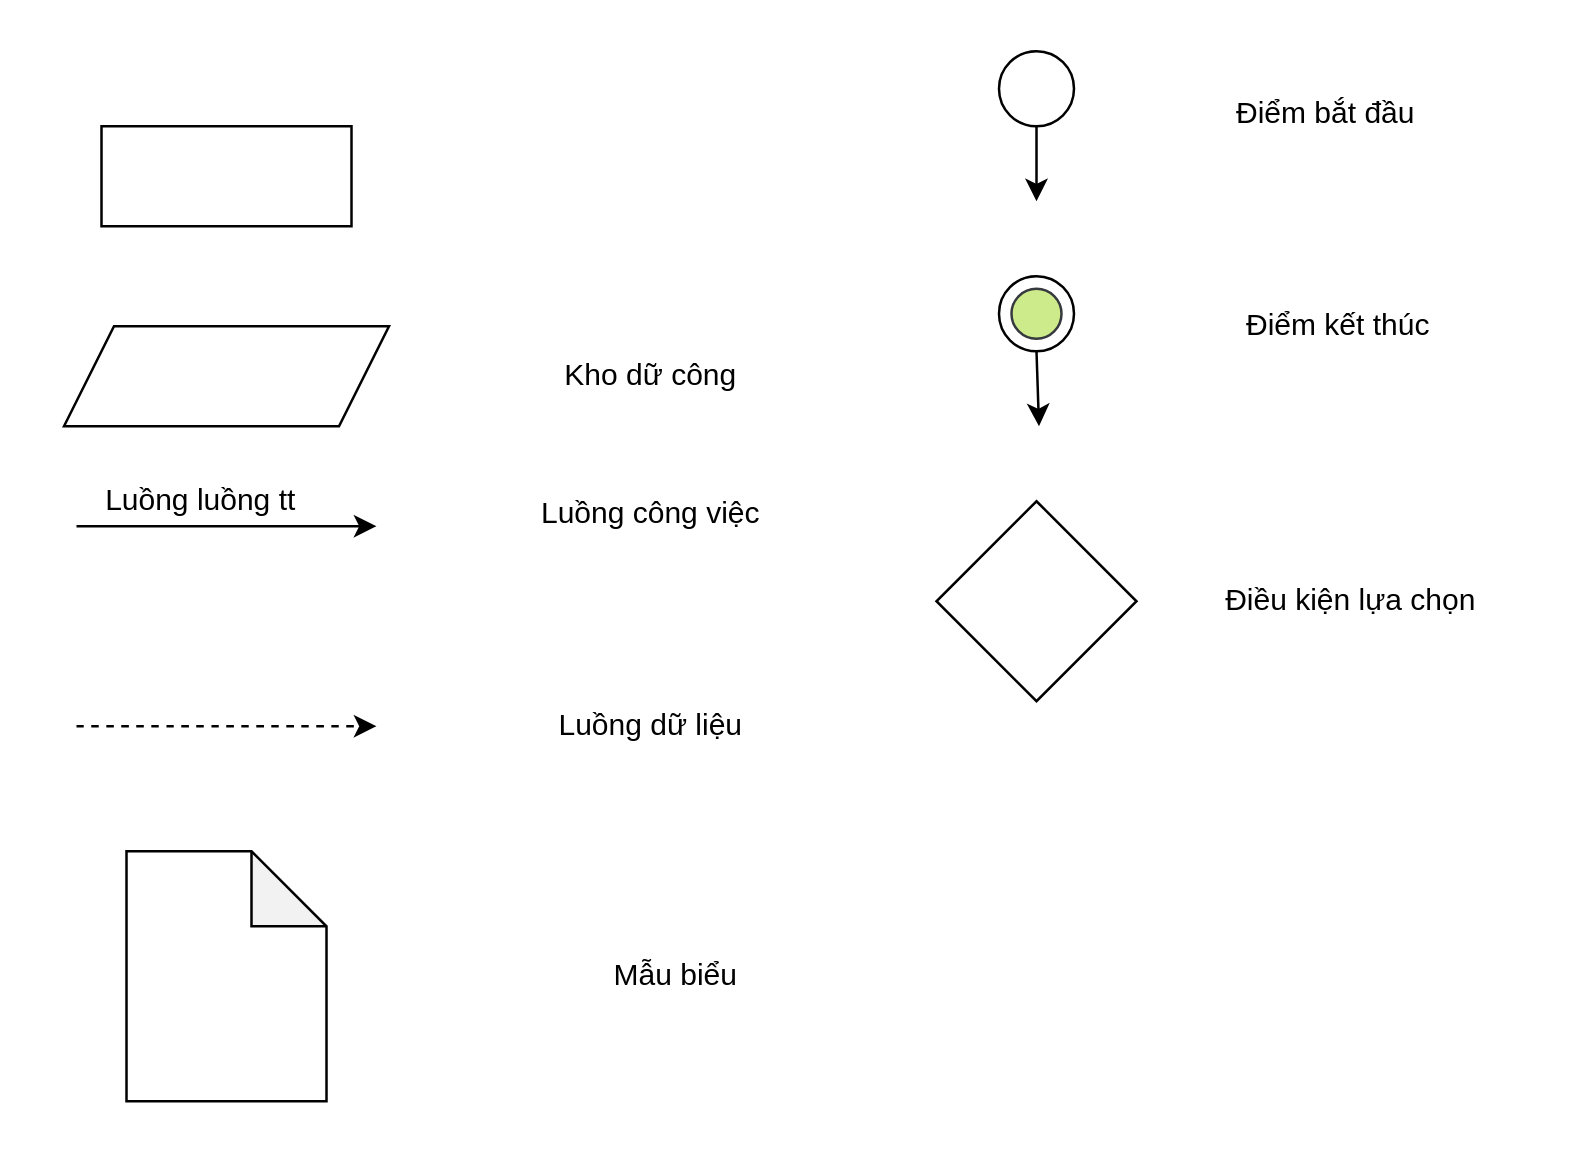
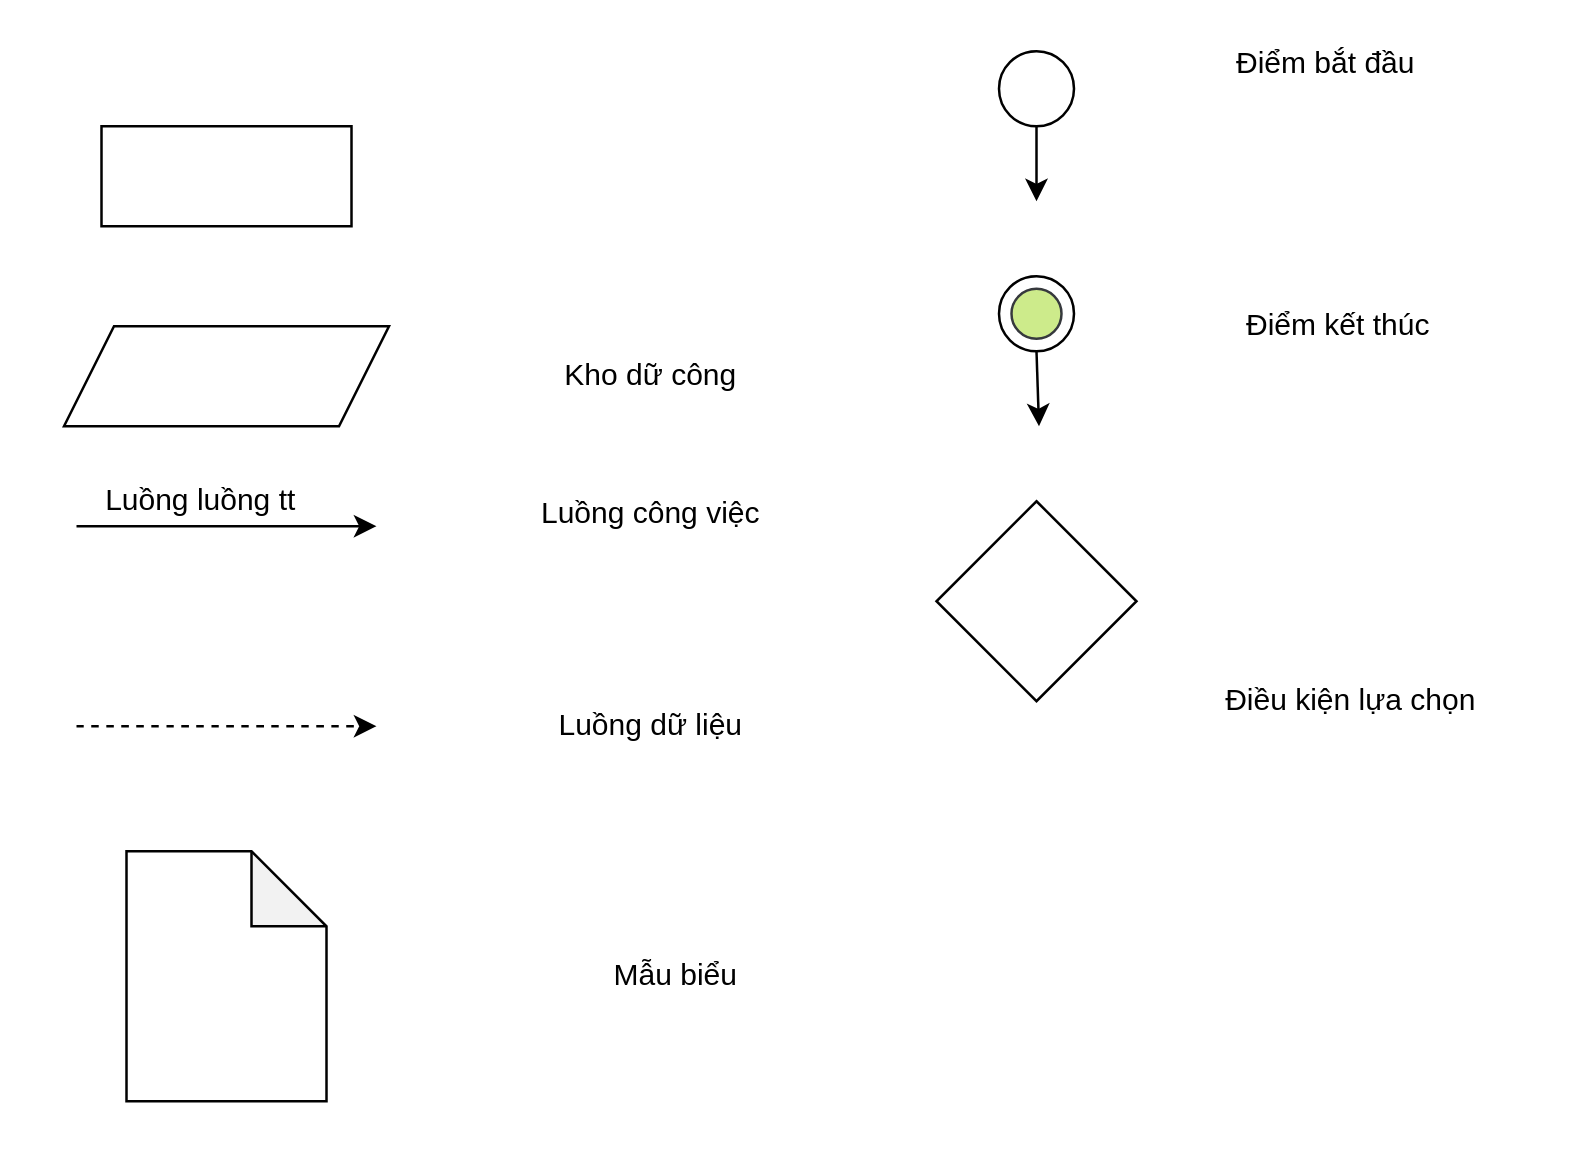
(1326, 114) -> (1326, 64)
(1351, 601) -> (1351, 701)
